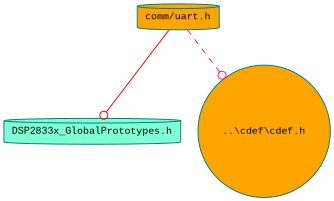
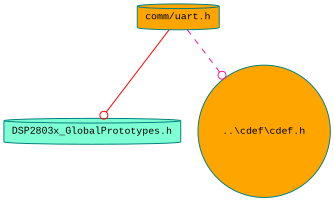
(92, 131) -> (92, 131)
